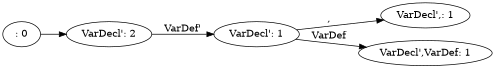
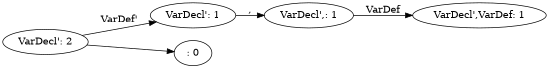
(50, 34) -> (127, 48)
(328, 43) -> (379, 15)
